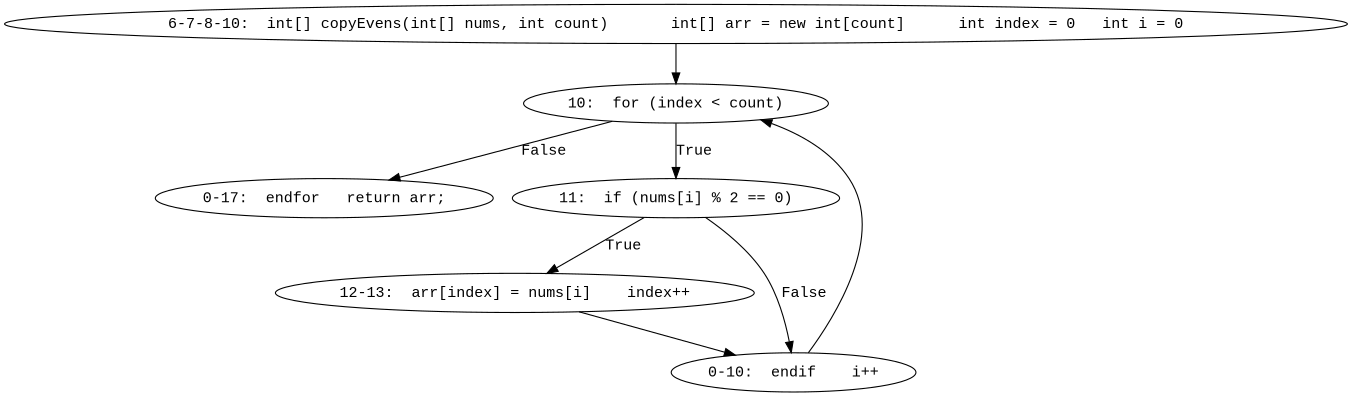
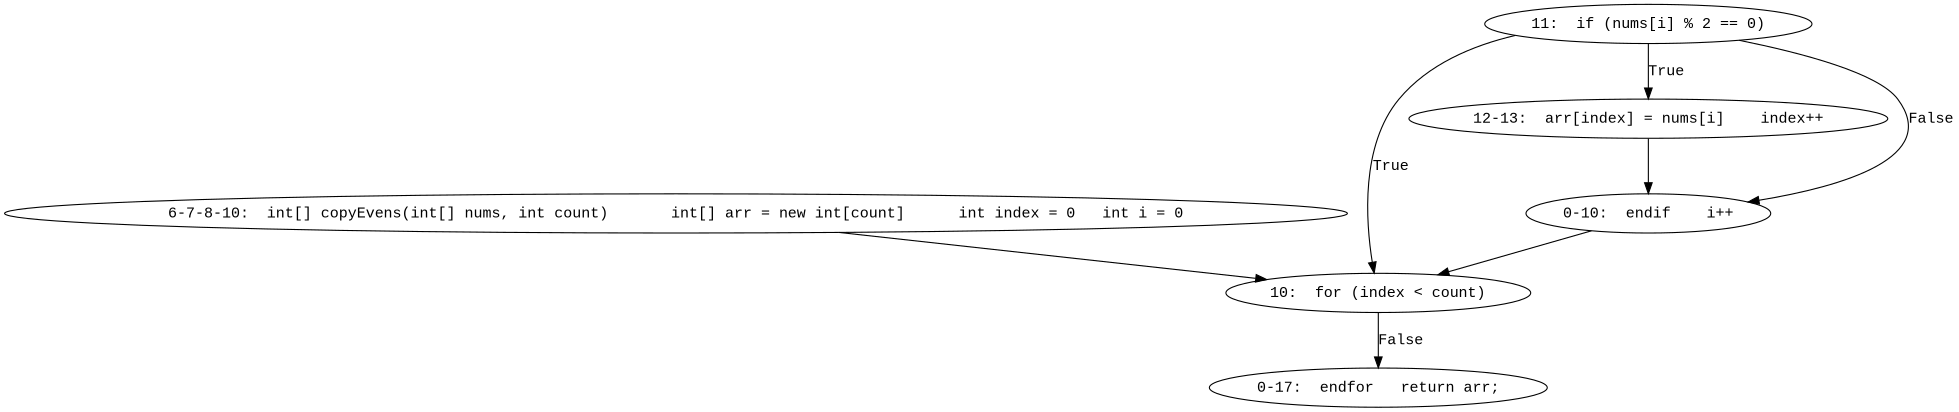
(676, 145) -> (1389, 114)
